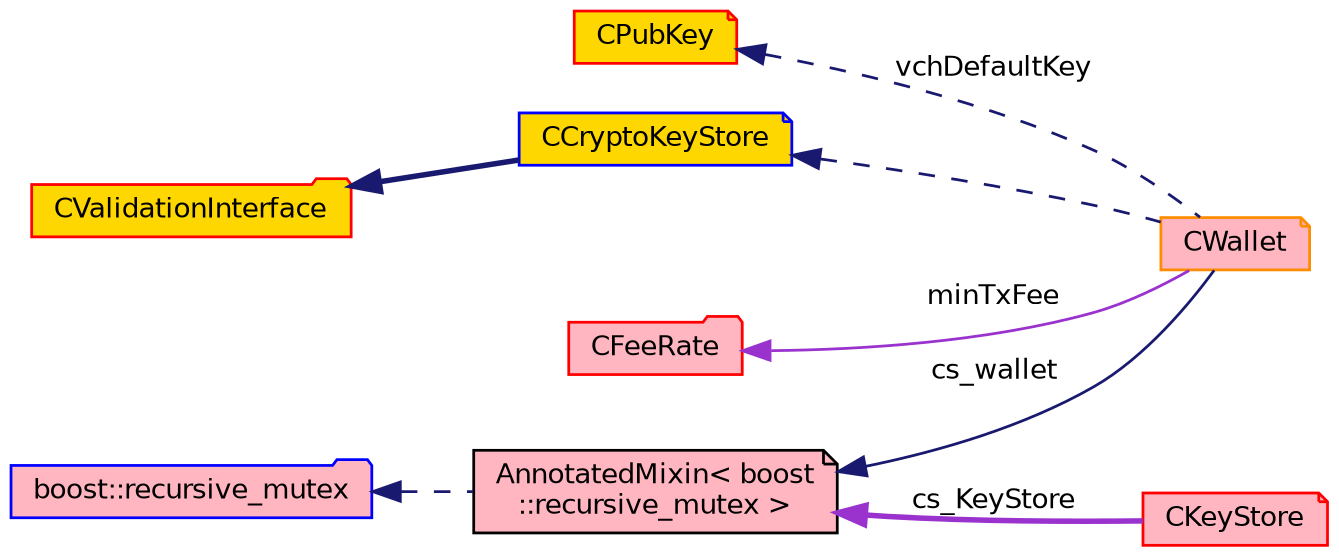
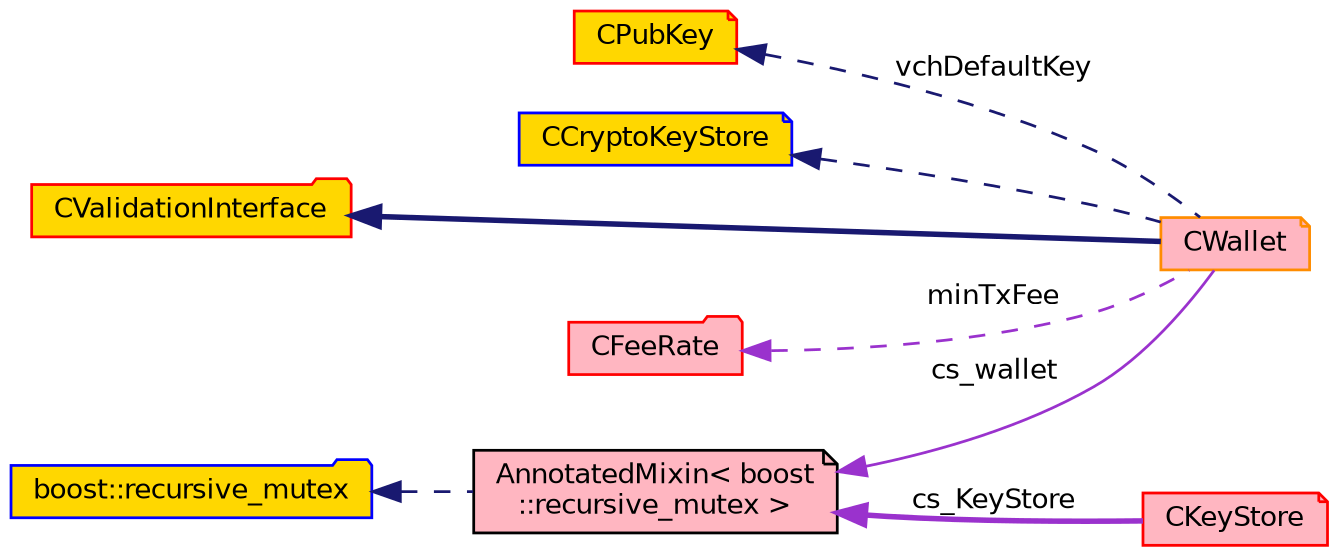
(450, 171) -> (770, 229)
(985, 335) -> (985, 335)
(1061, 404) -> (1061, 404)
(191, 492) -> (191, 492)
